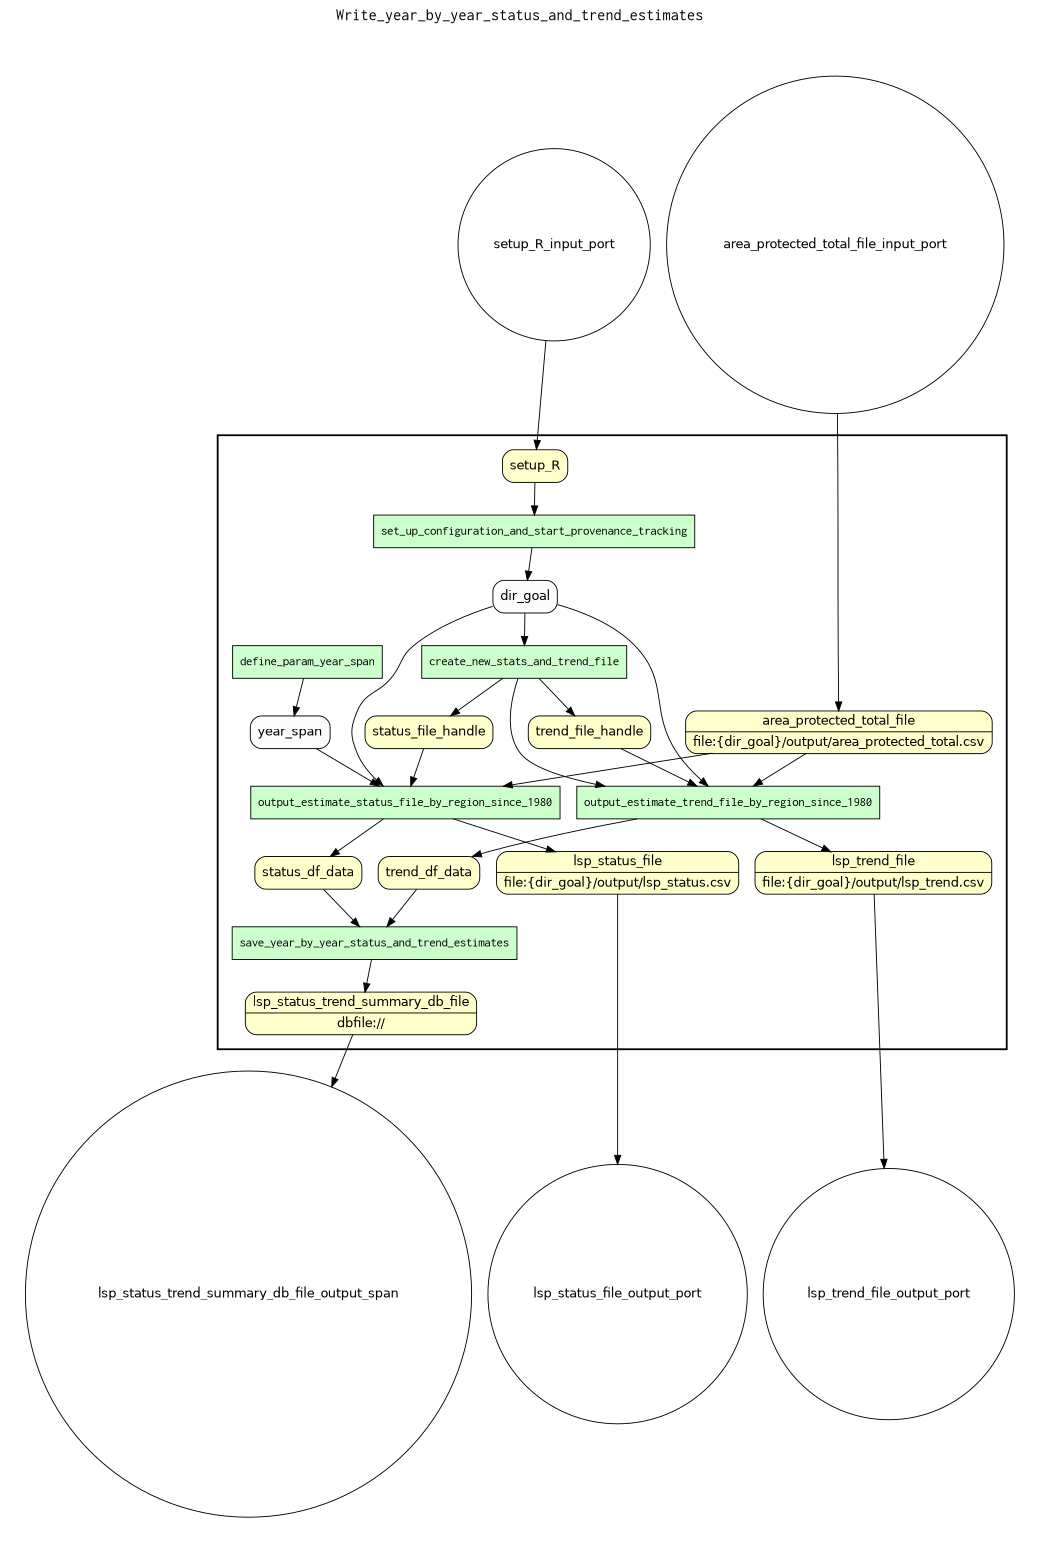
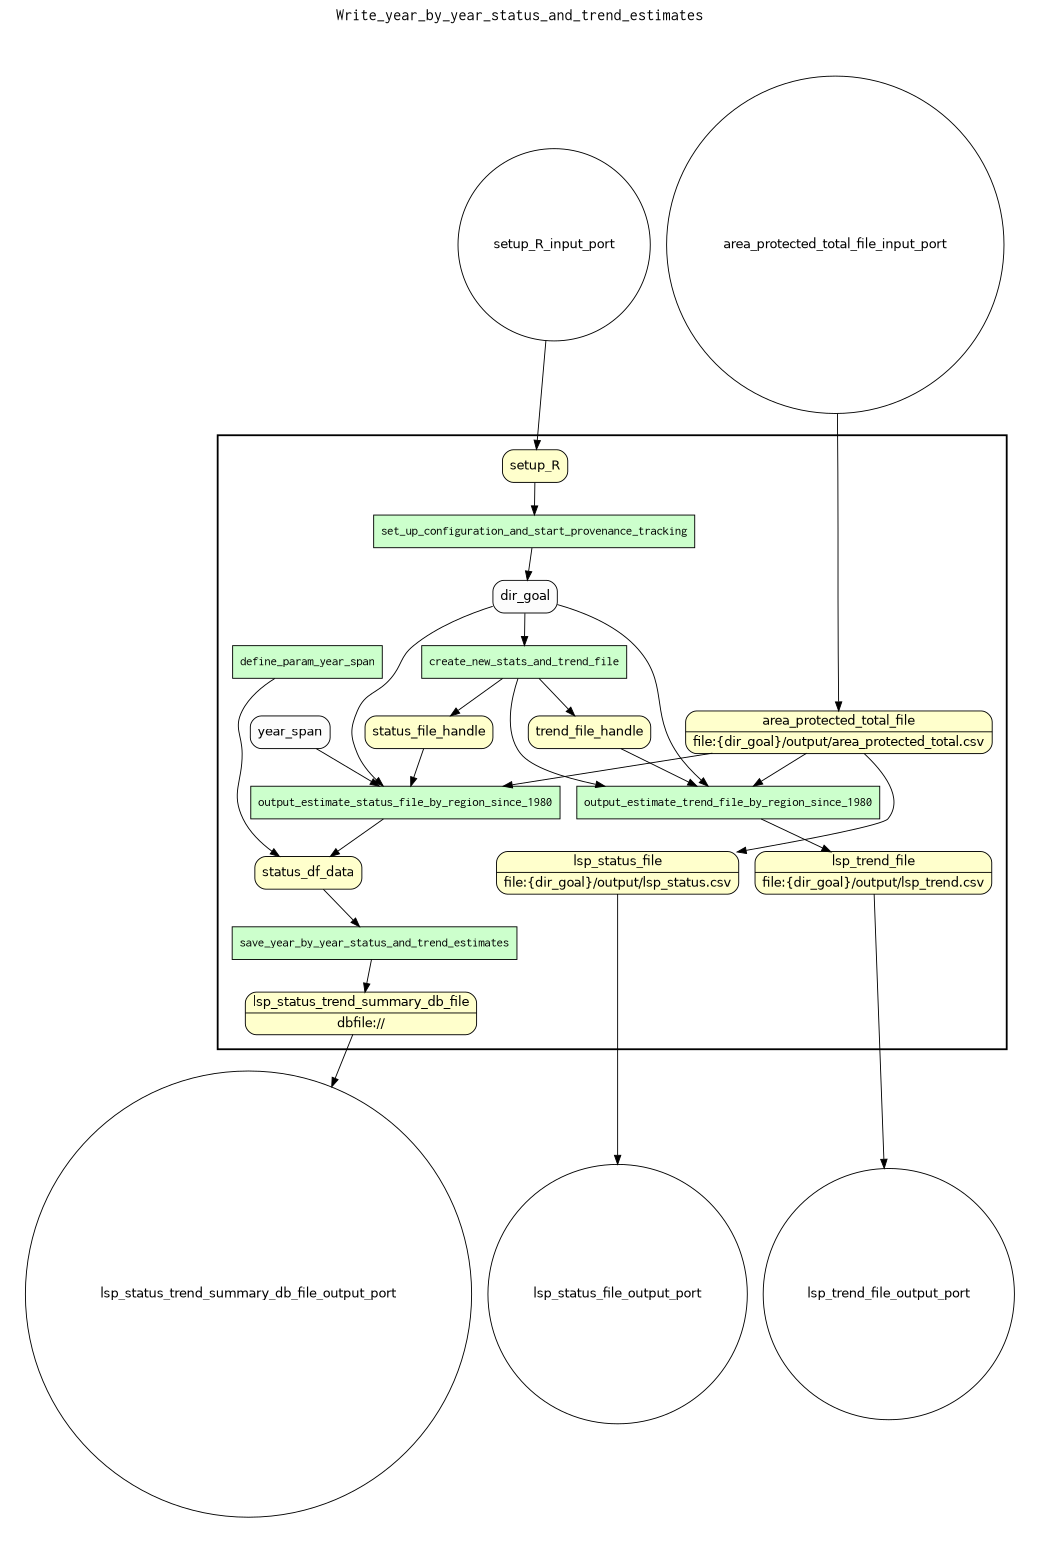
(300, 693) -> (242, 764)
(500, 834) -> (855, 829)
(429, 873) -> none
(249, 1294) -> (249, 1294)
